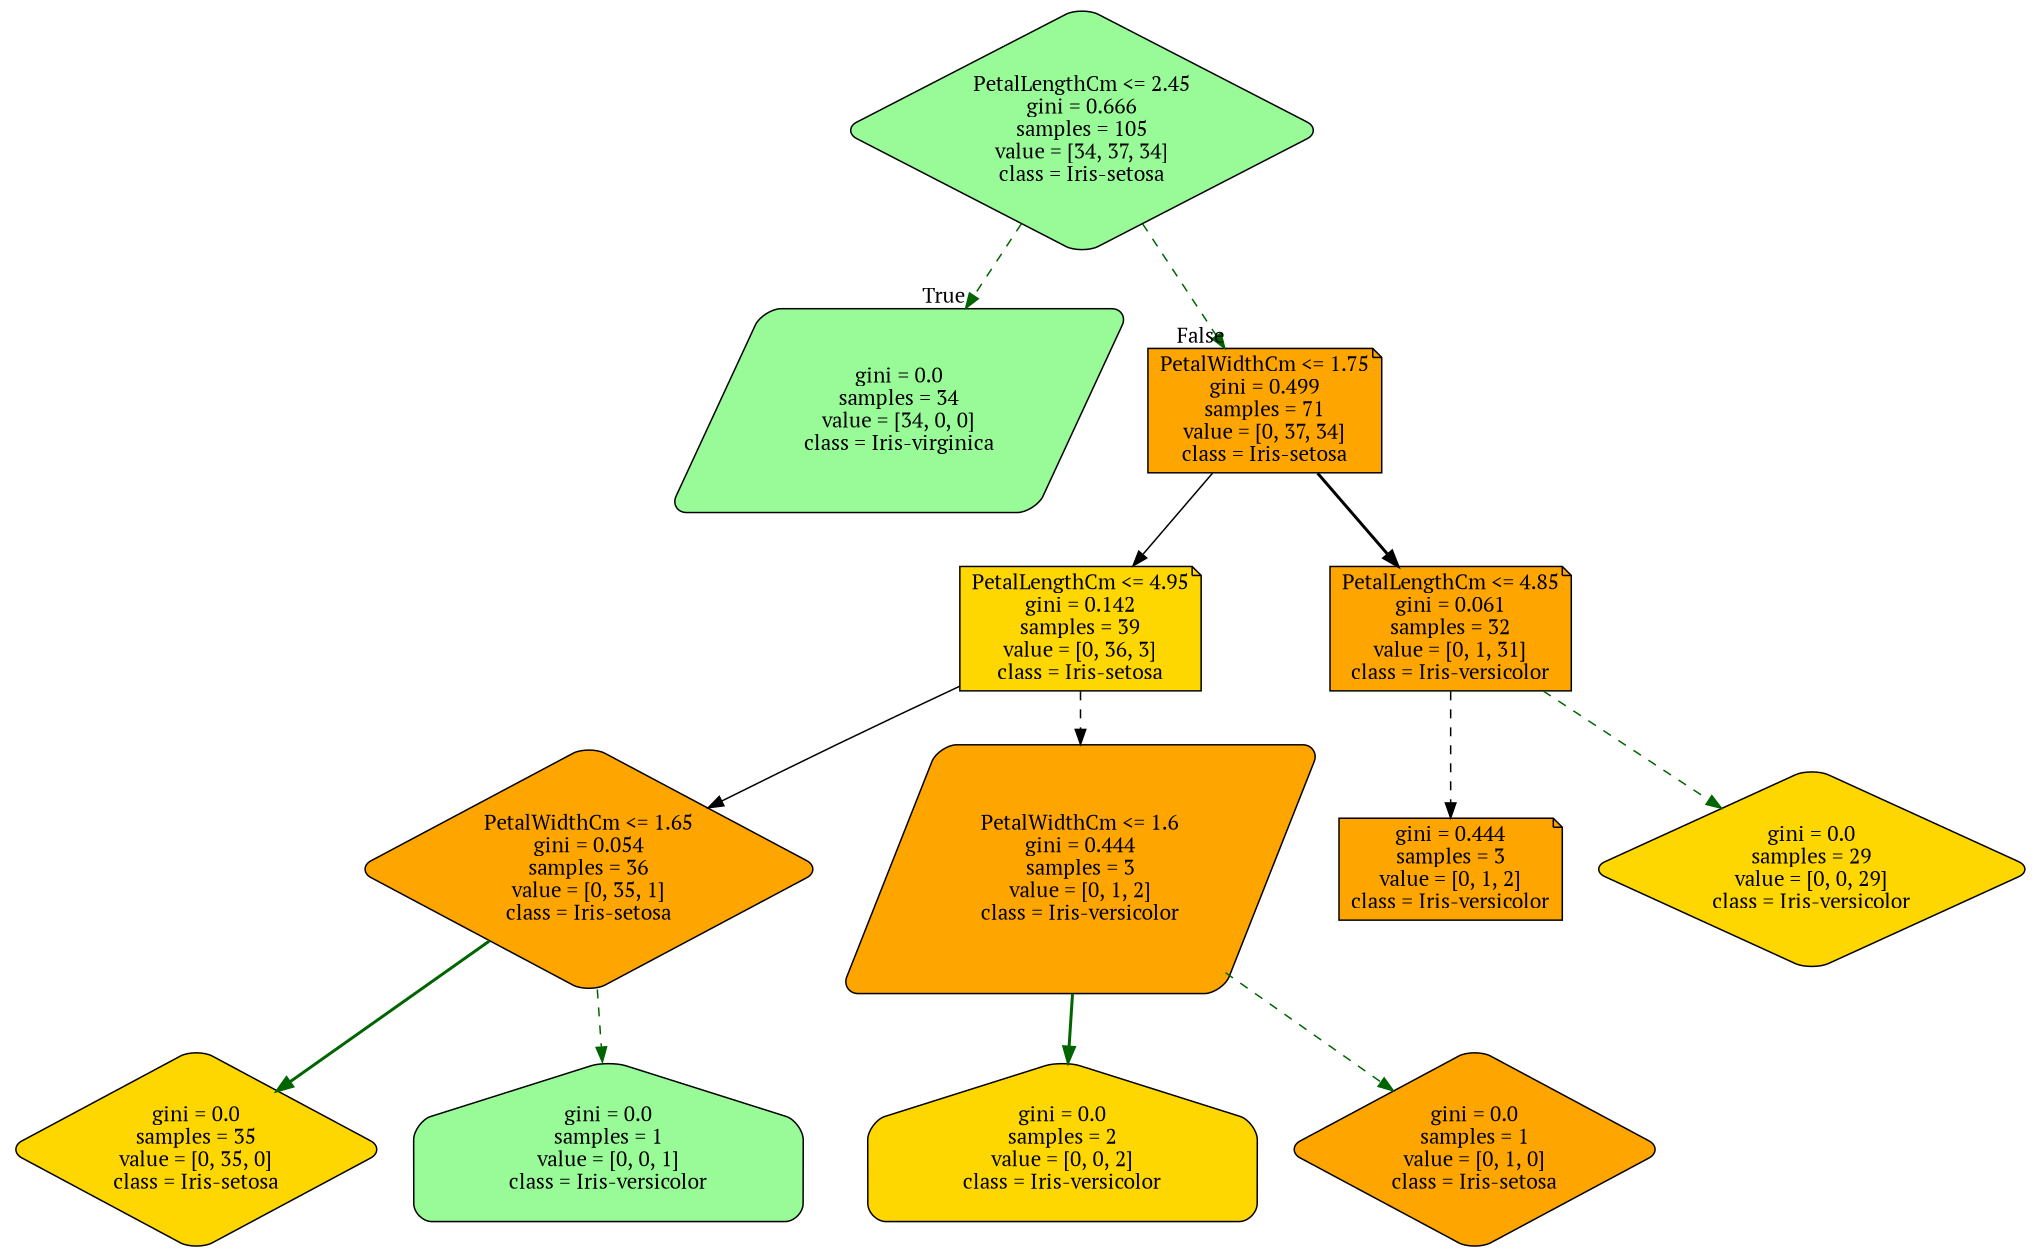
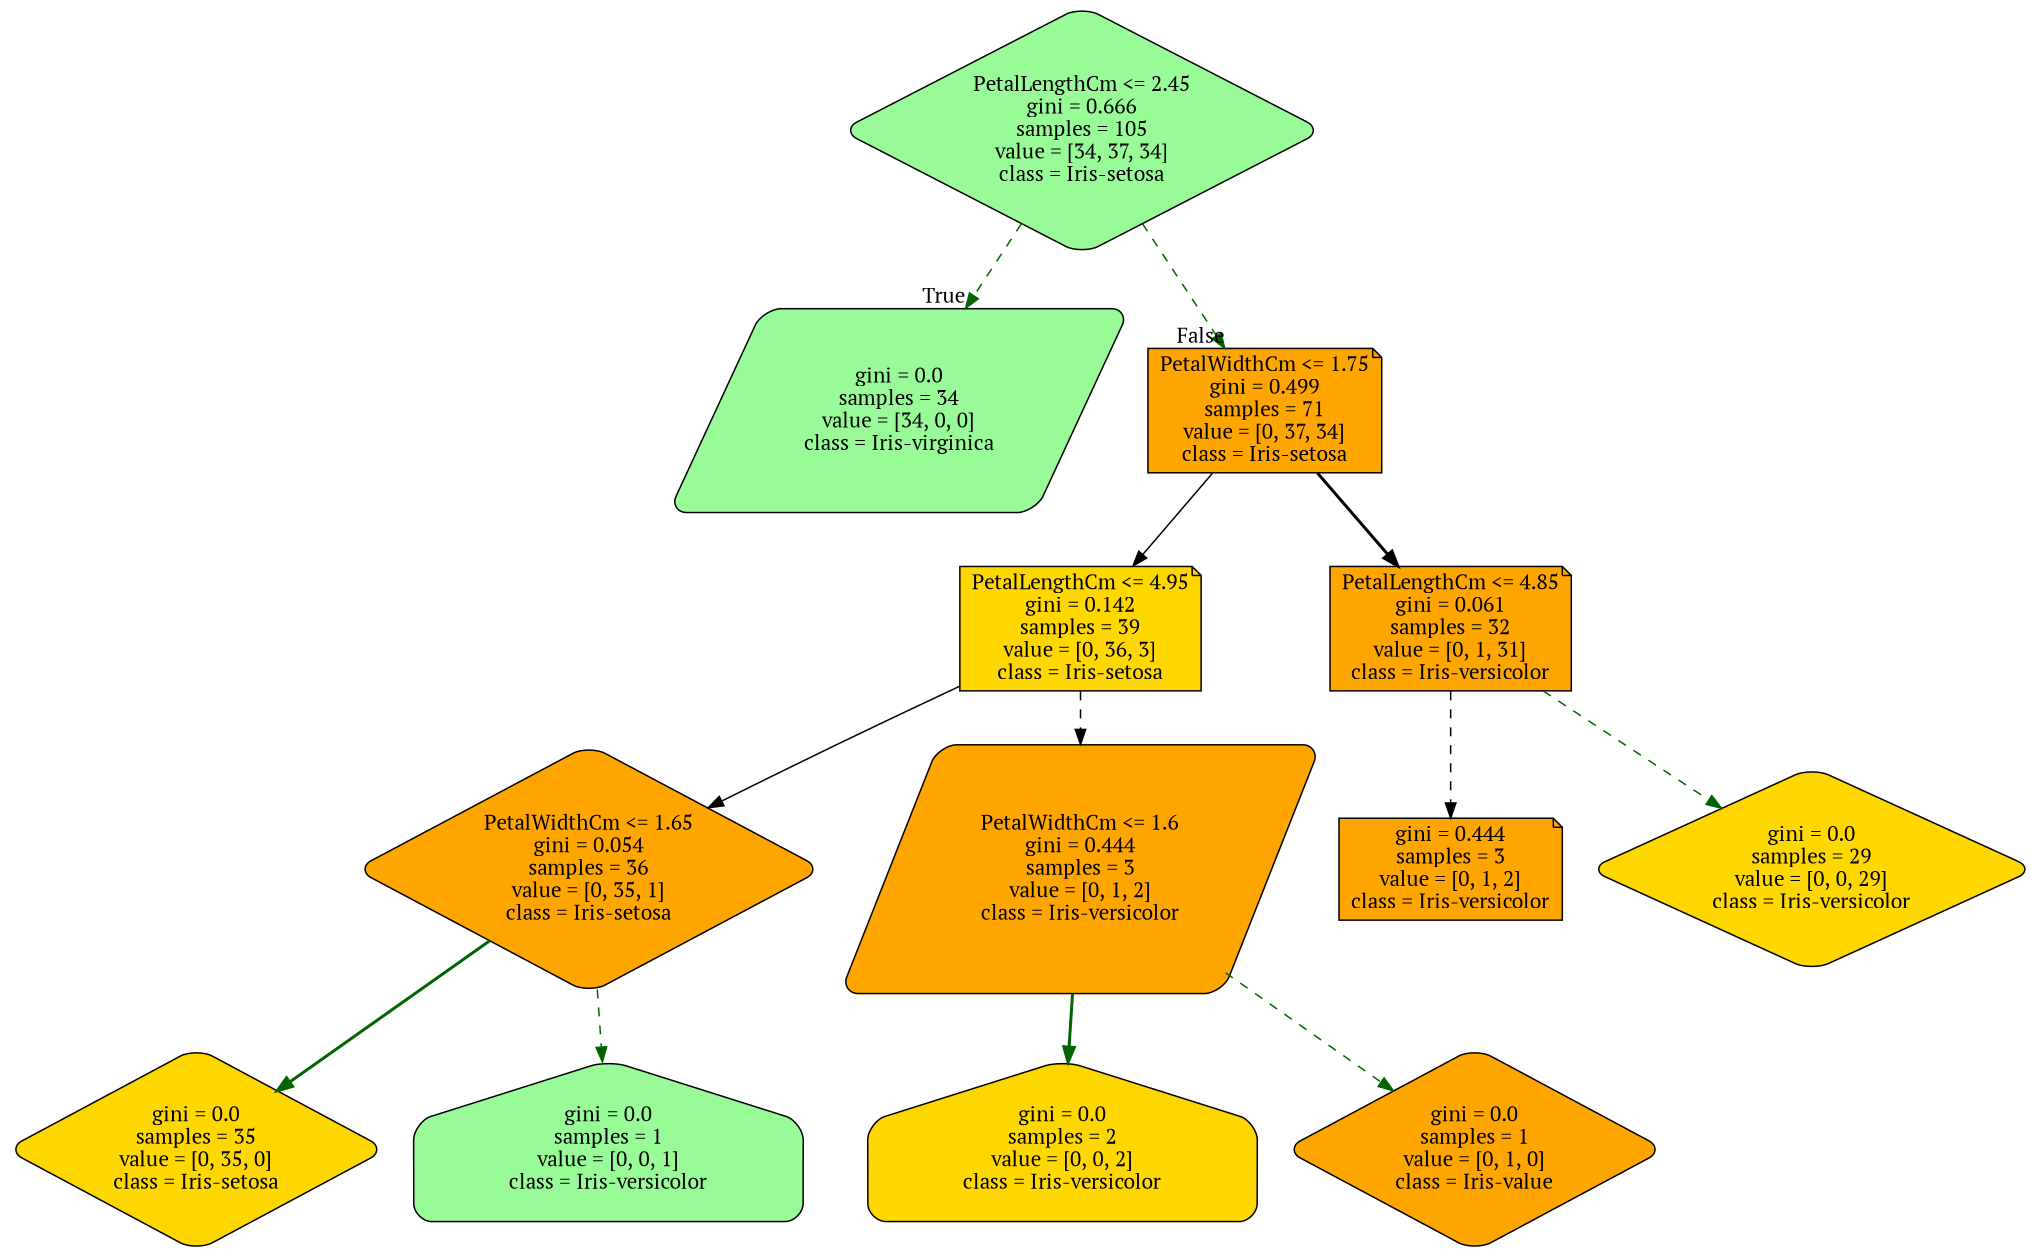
(1475, 1149) -> (1475, 1149)
